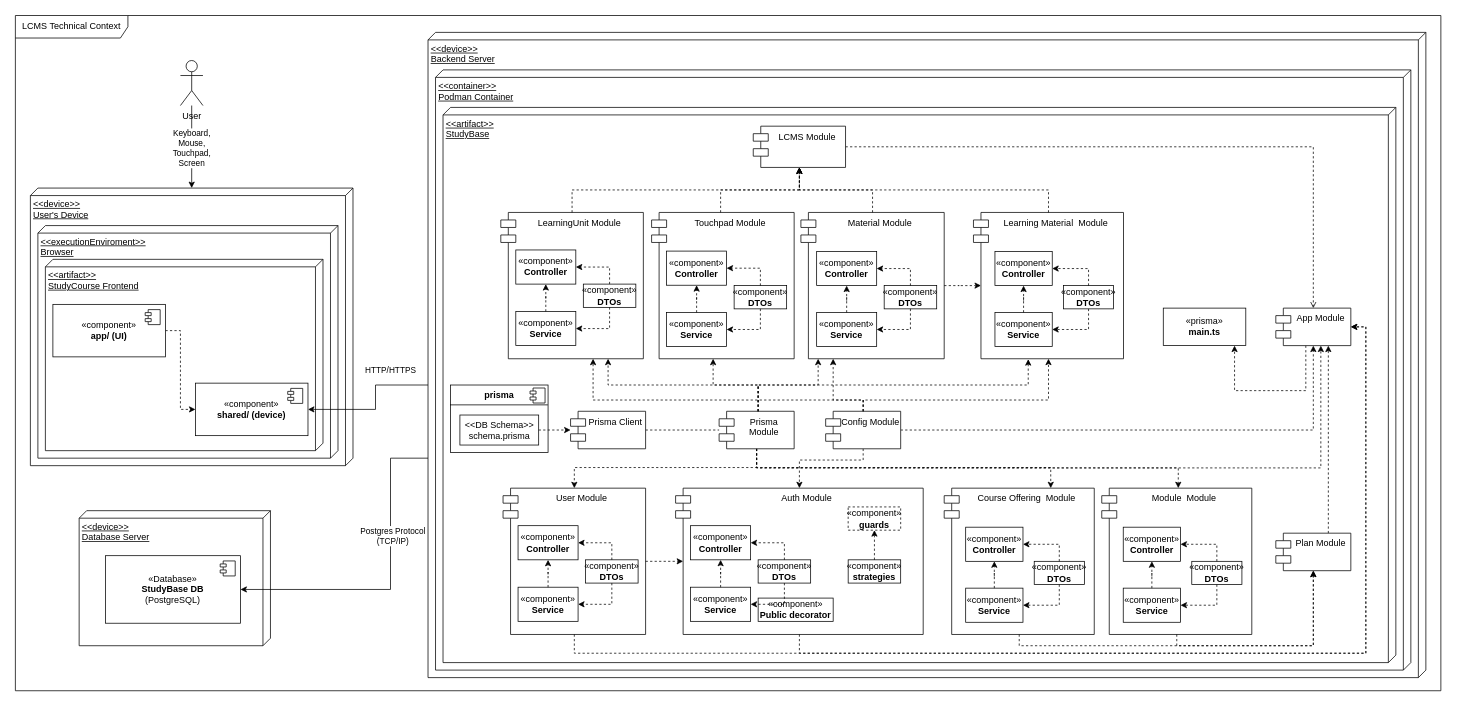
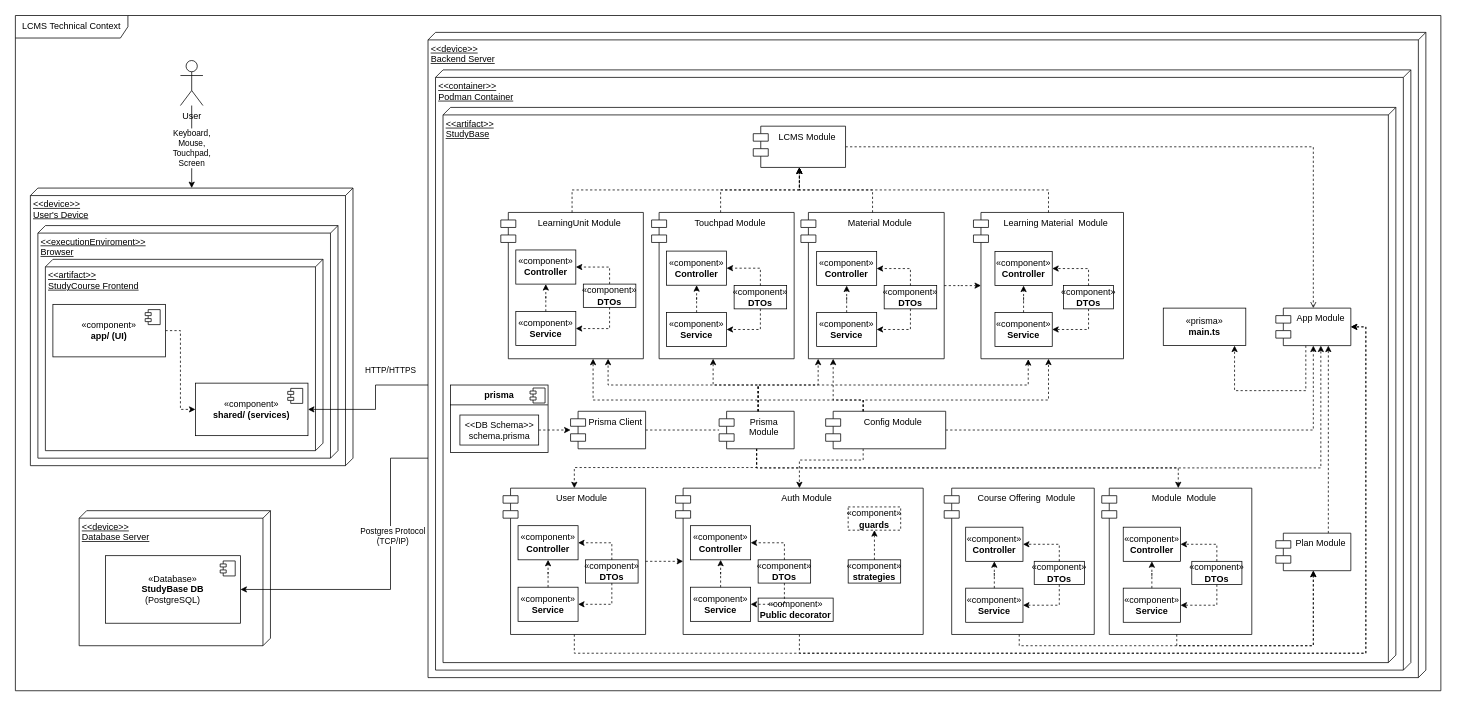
(252, 409) -> (252, 409)
(863, 430) -> (885, 430)
(1050, 476) -> none
